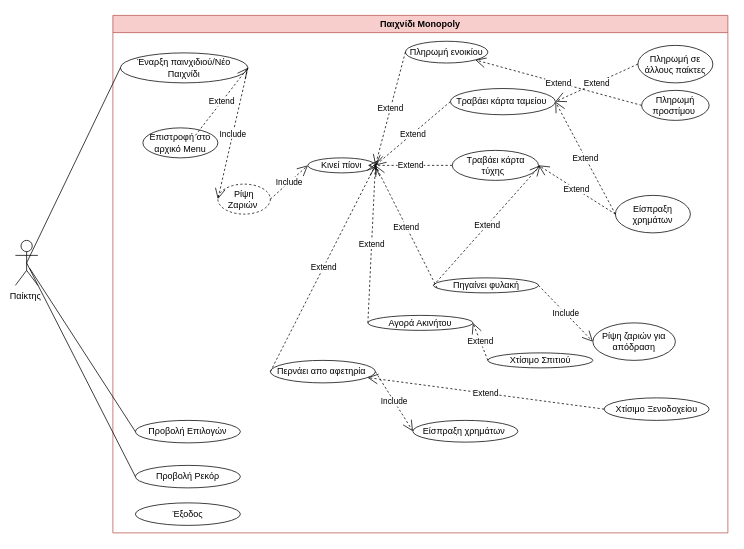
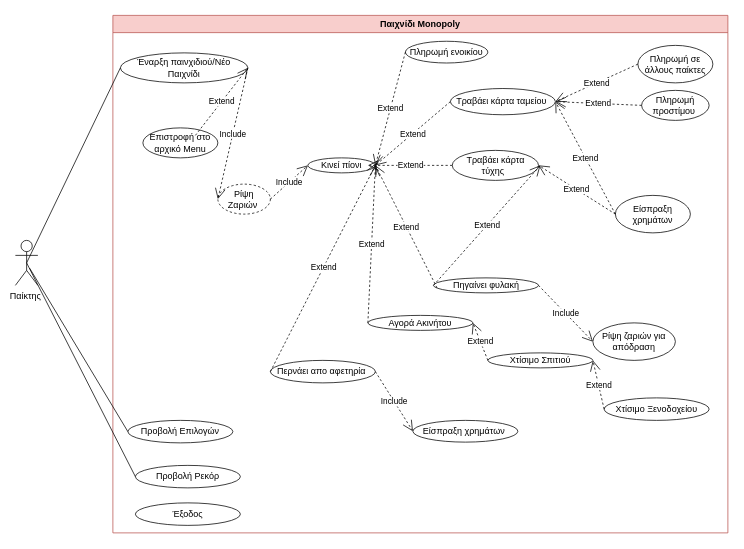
(557, 82) -> (597, 103)
(487, 394) -> (599, 386)
(188, 432) -> (180, 432)
